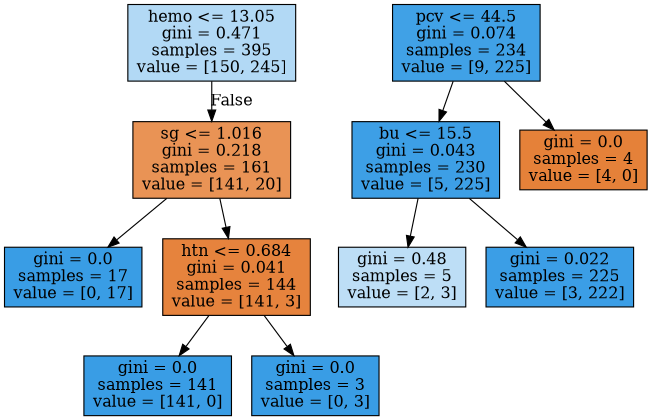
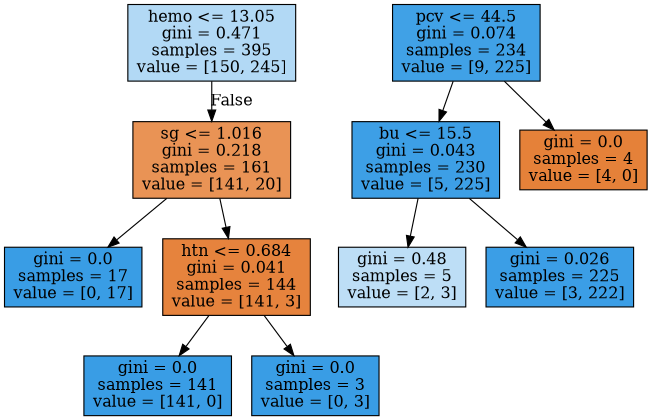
(560, 277) -> (560, 277)
